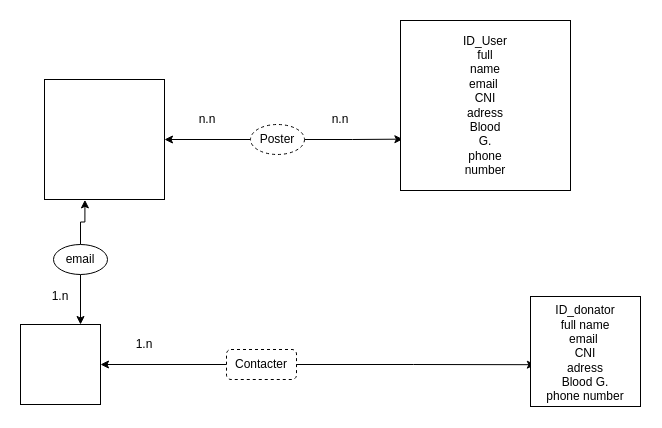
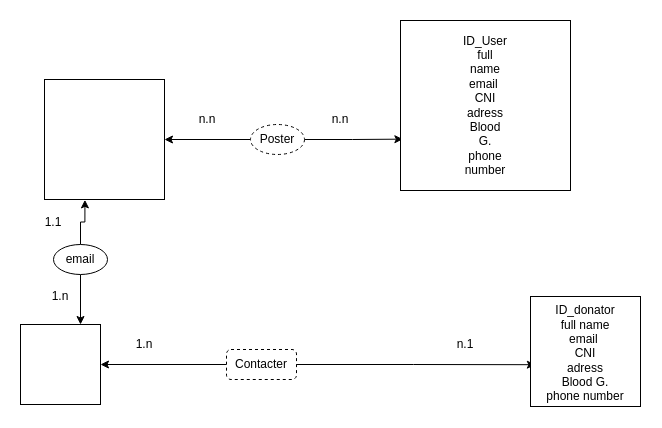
none -> (54, 222)
none -> (466, 345)
